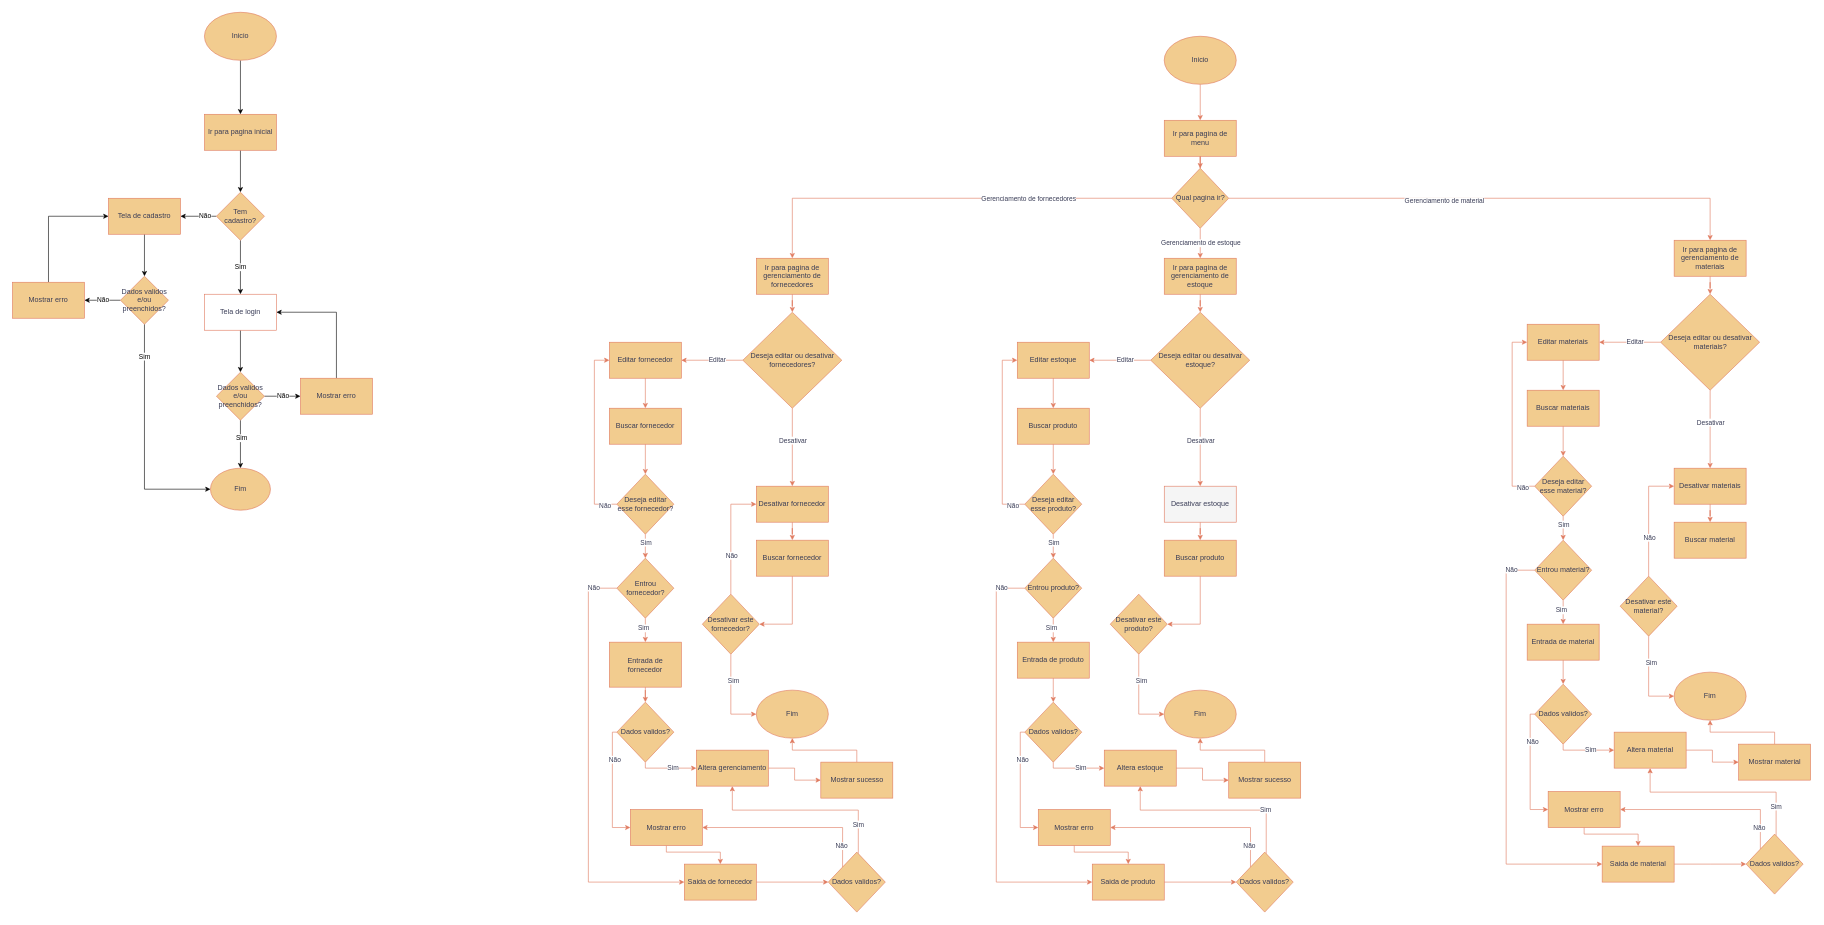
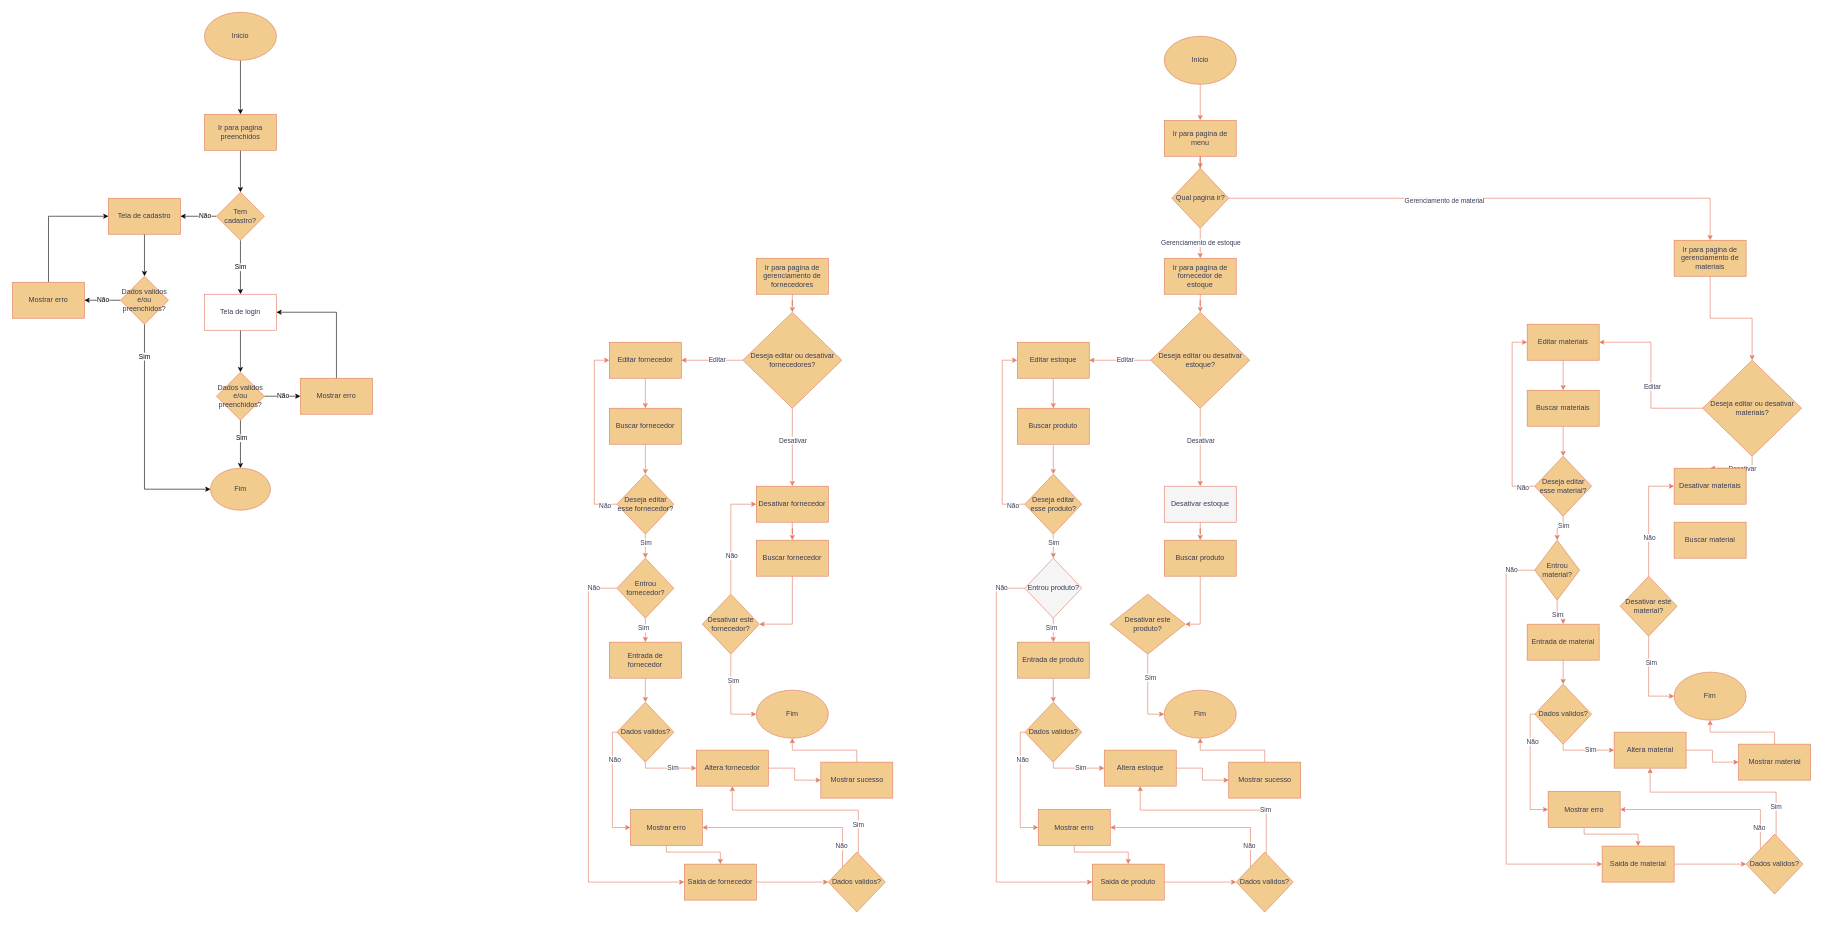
(240, 132) -> (240, 132)
(1028, 198) -> none
(1200, 276) -> (1200, 276)
(1710, 342) -> (1752, 408)
(1710, 513) -> none
(1563, 570) -> (1557, 570)
(1053, 588) -> (1053, 588)
(1139, 624) -> (1148, 624)
(645, 665) -> (645, 660)
(732, 768) -> (732, 768)
